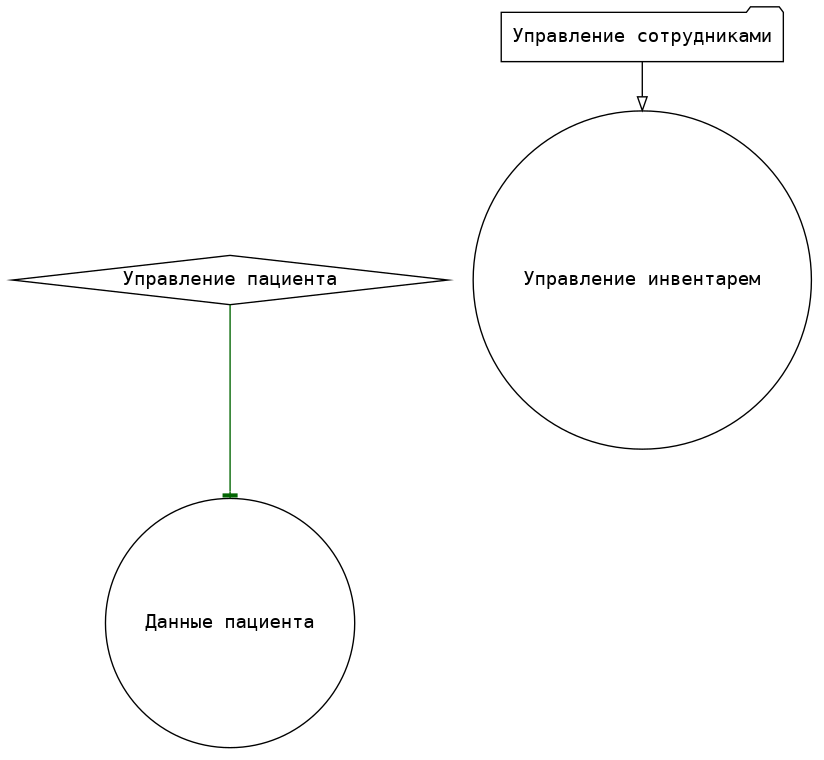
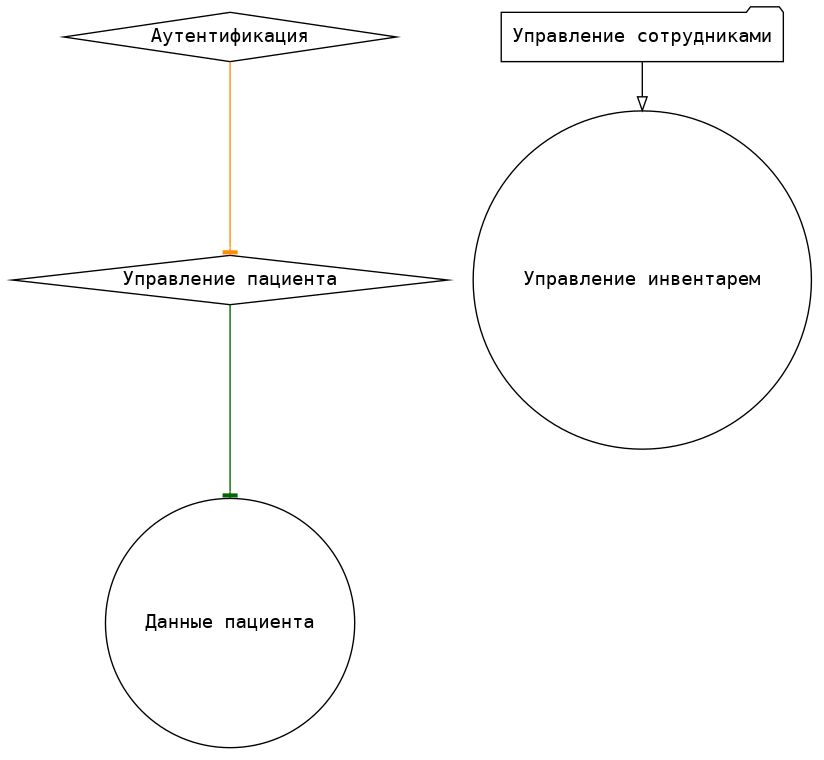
none -> (230, 37)
